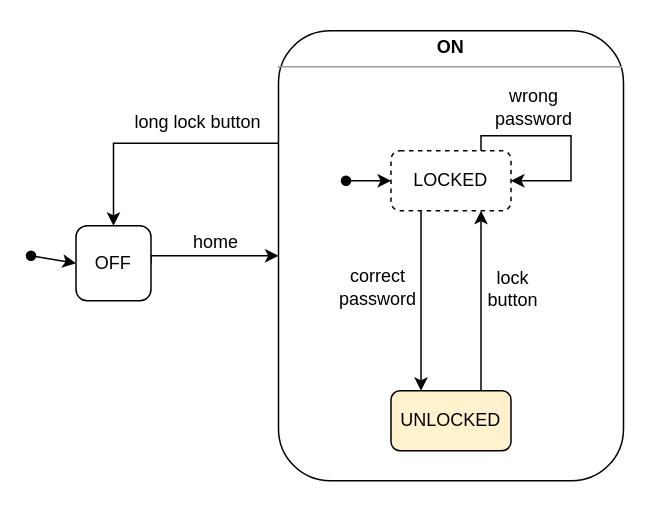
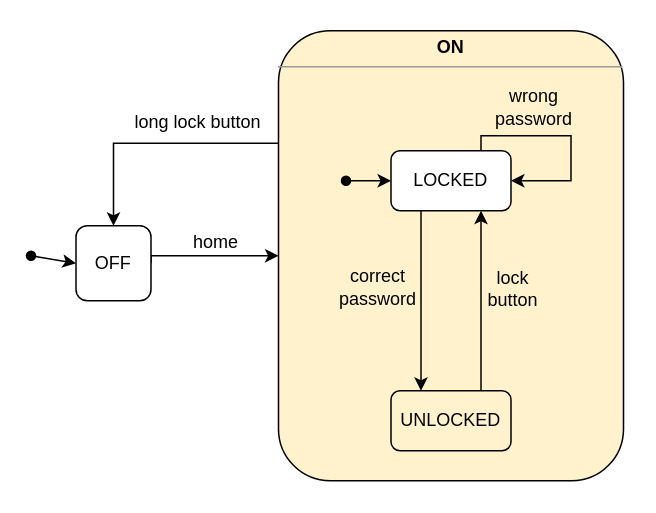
(451, 181) -> (451, 181)
(451, 256) -> (451, 256)
